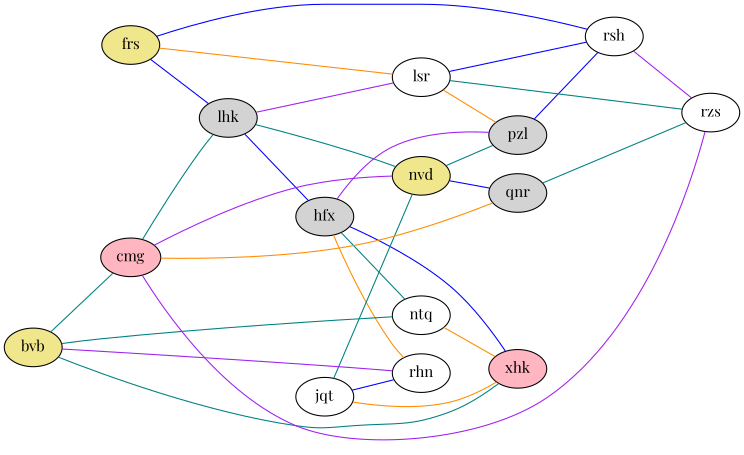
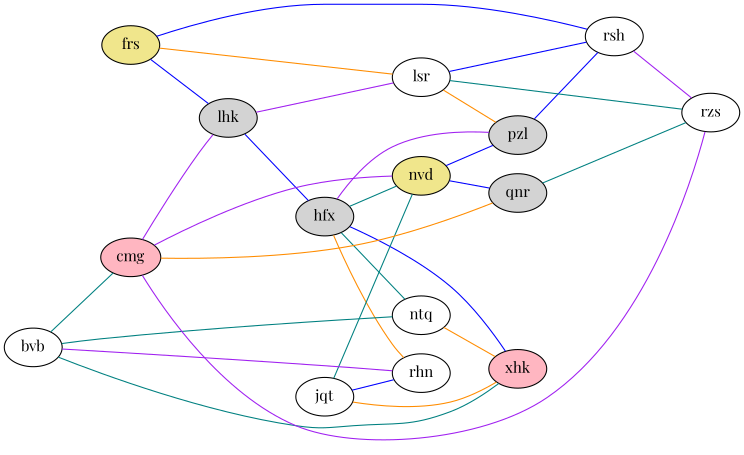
(326, 144) -> (373, 196)
(470, 155) -> (470, 155)
(176, 186) -> (176, 186)
(33, 347) -> (33, 347)
